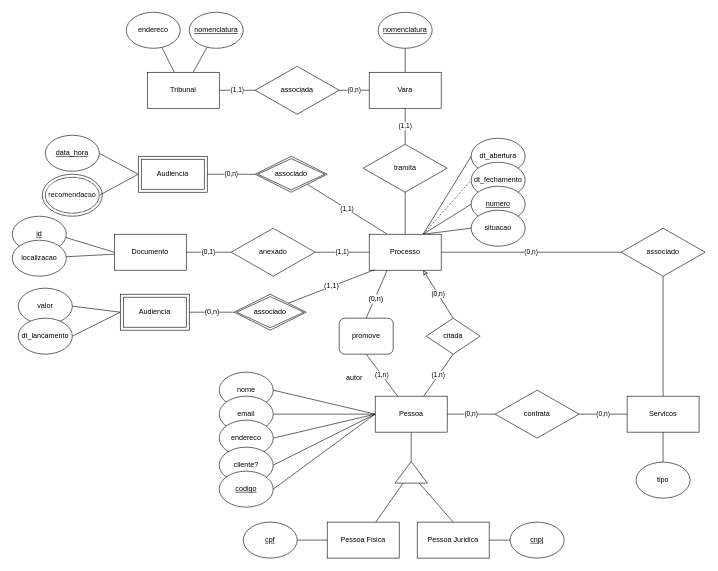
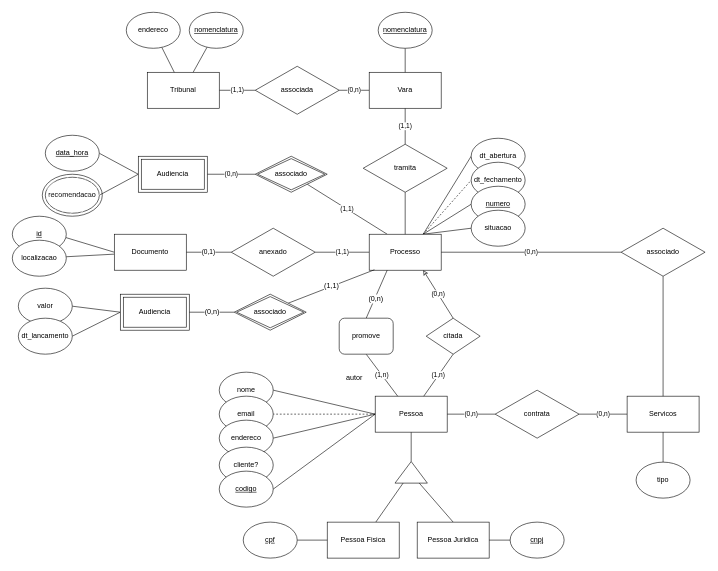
(322, 414) -> (322, 414)
(320, 442) -> none
